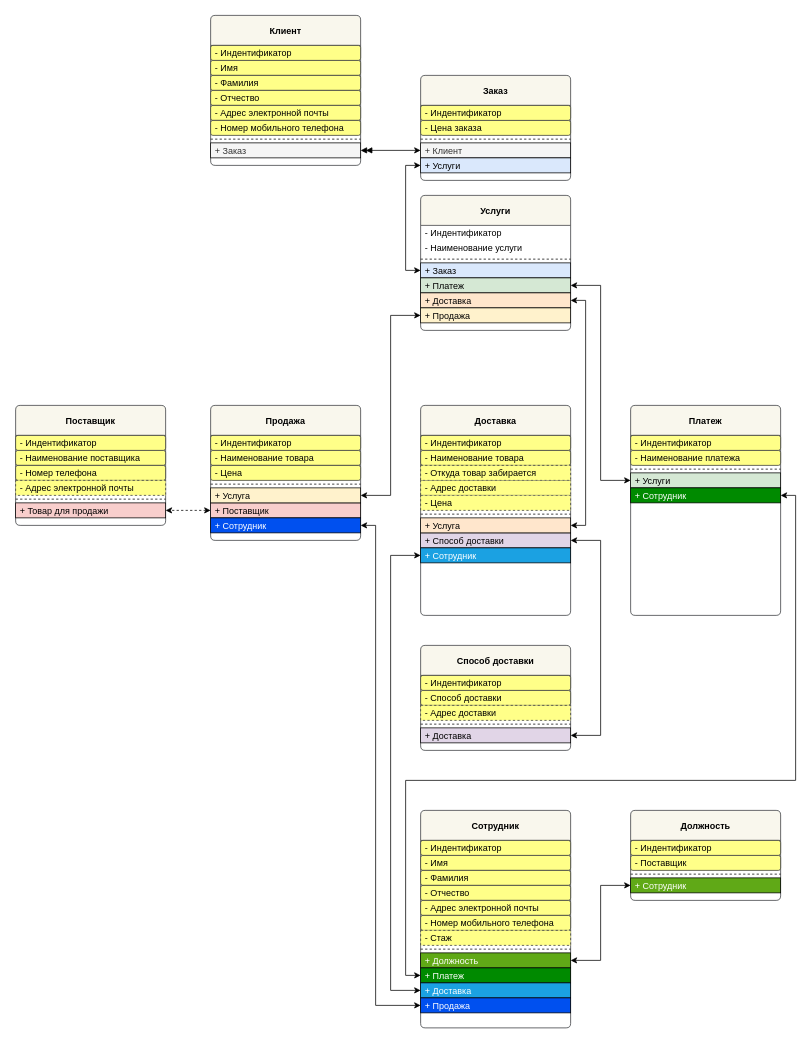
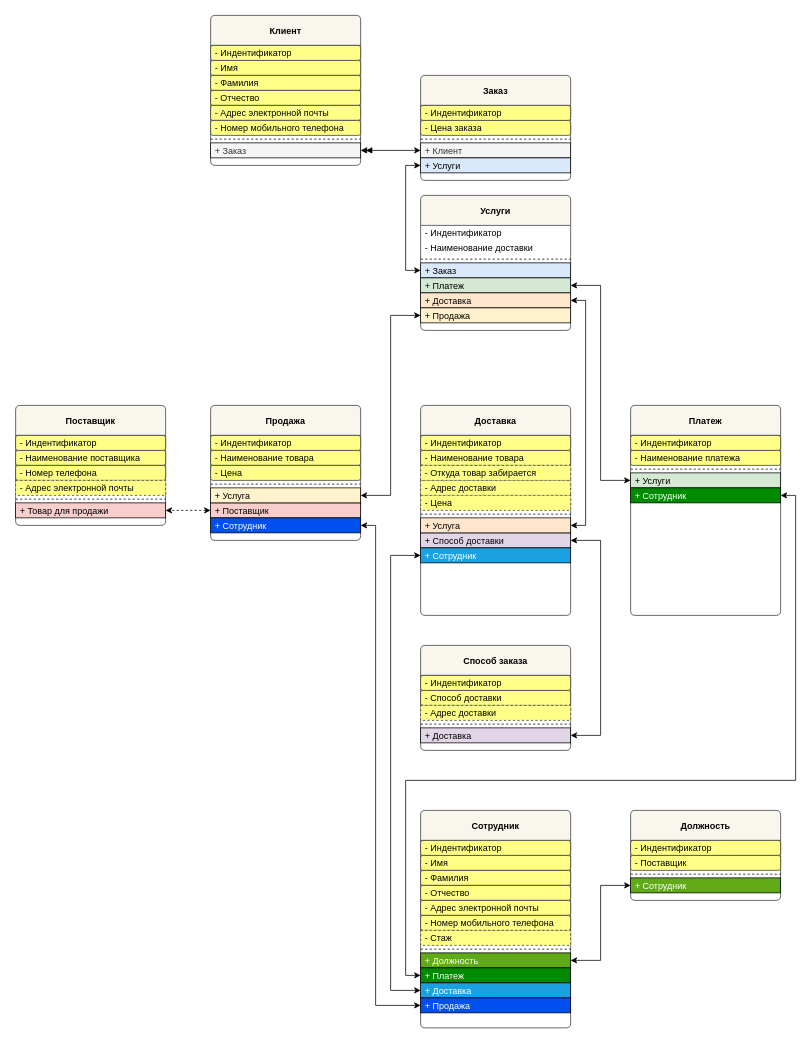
(475, 248) -> (480, 248)
(495, 661) -> (495, 661)
